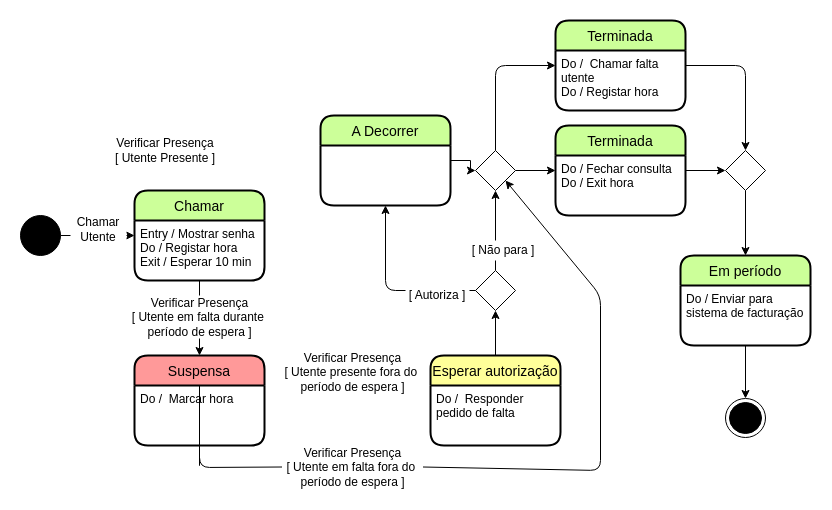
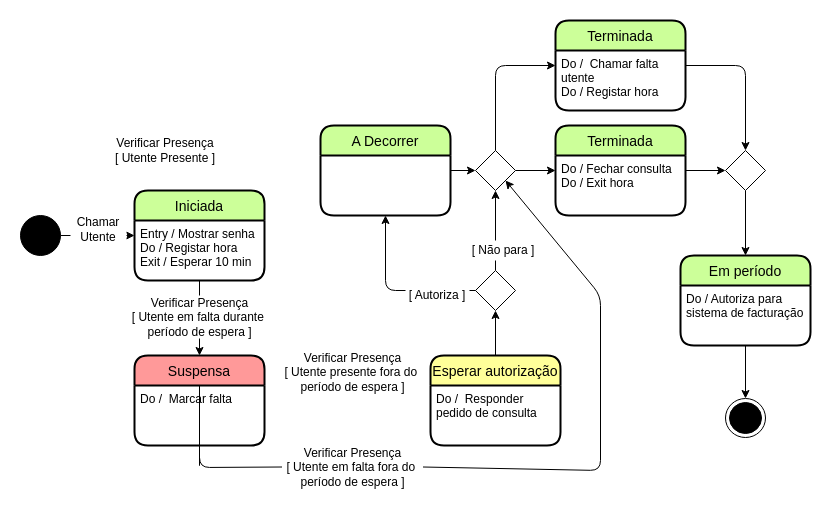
(386, 161) -> (386, 171)
(199, 206) -> (199, 206)
(734, 299) -> (740, 299)
(192, 399) -> (194, 399)
(483, 399) -> (483, 399)
